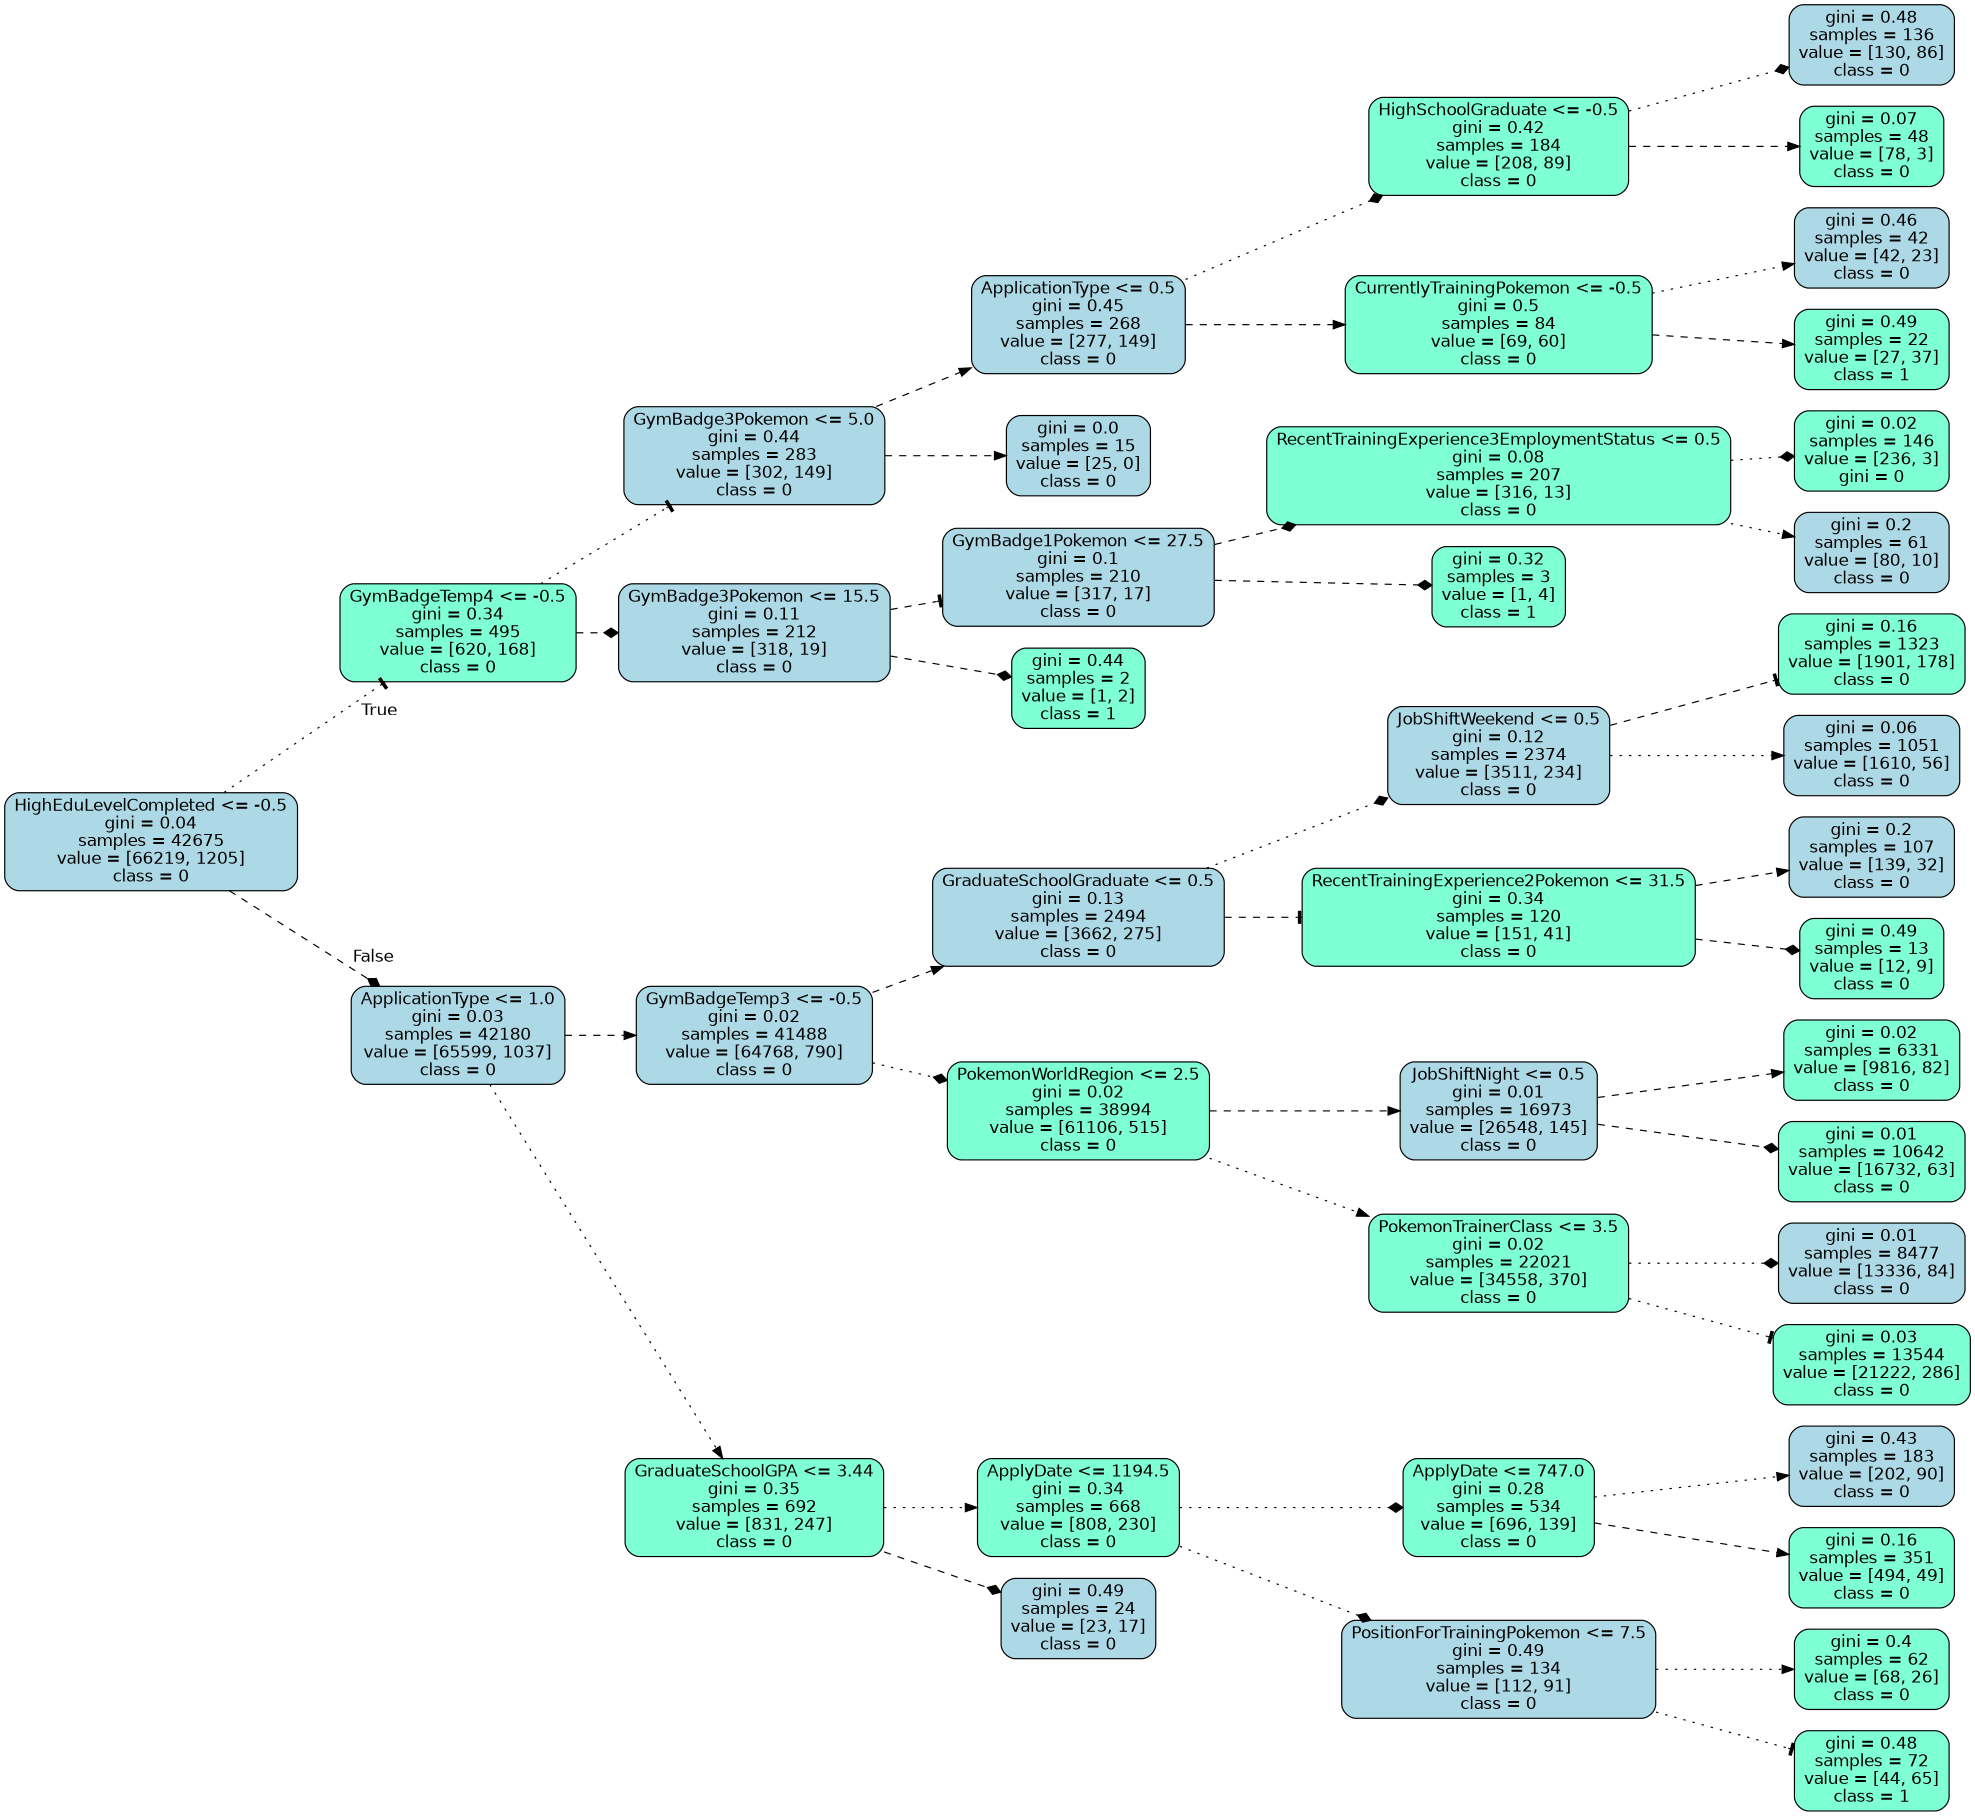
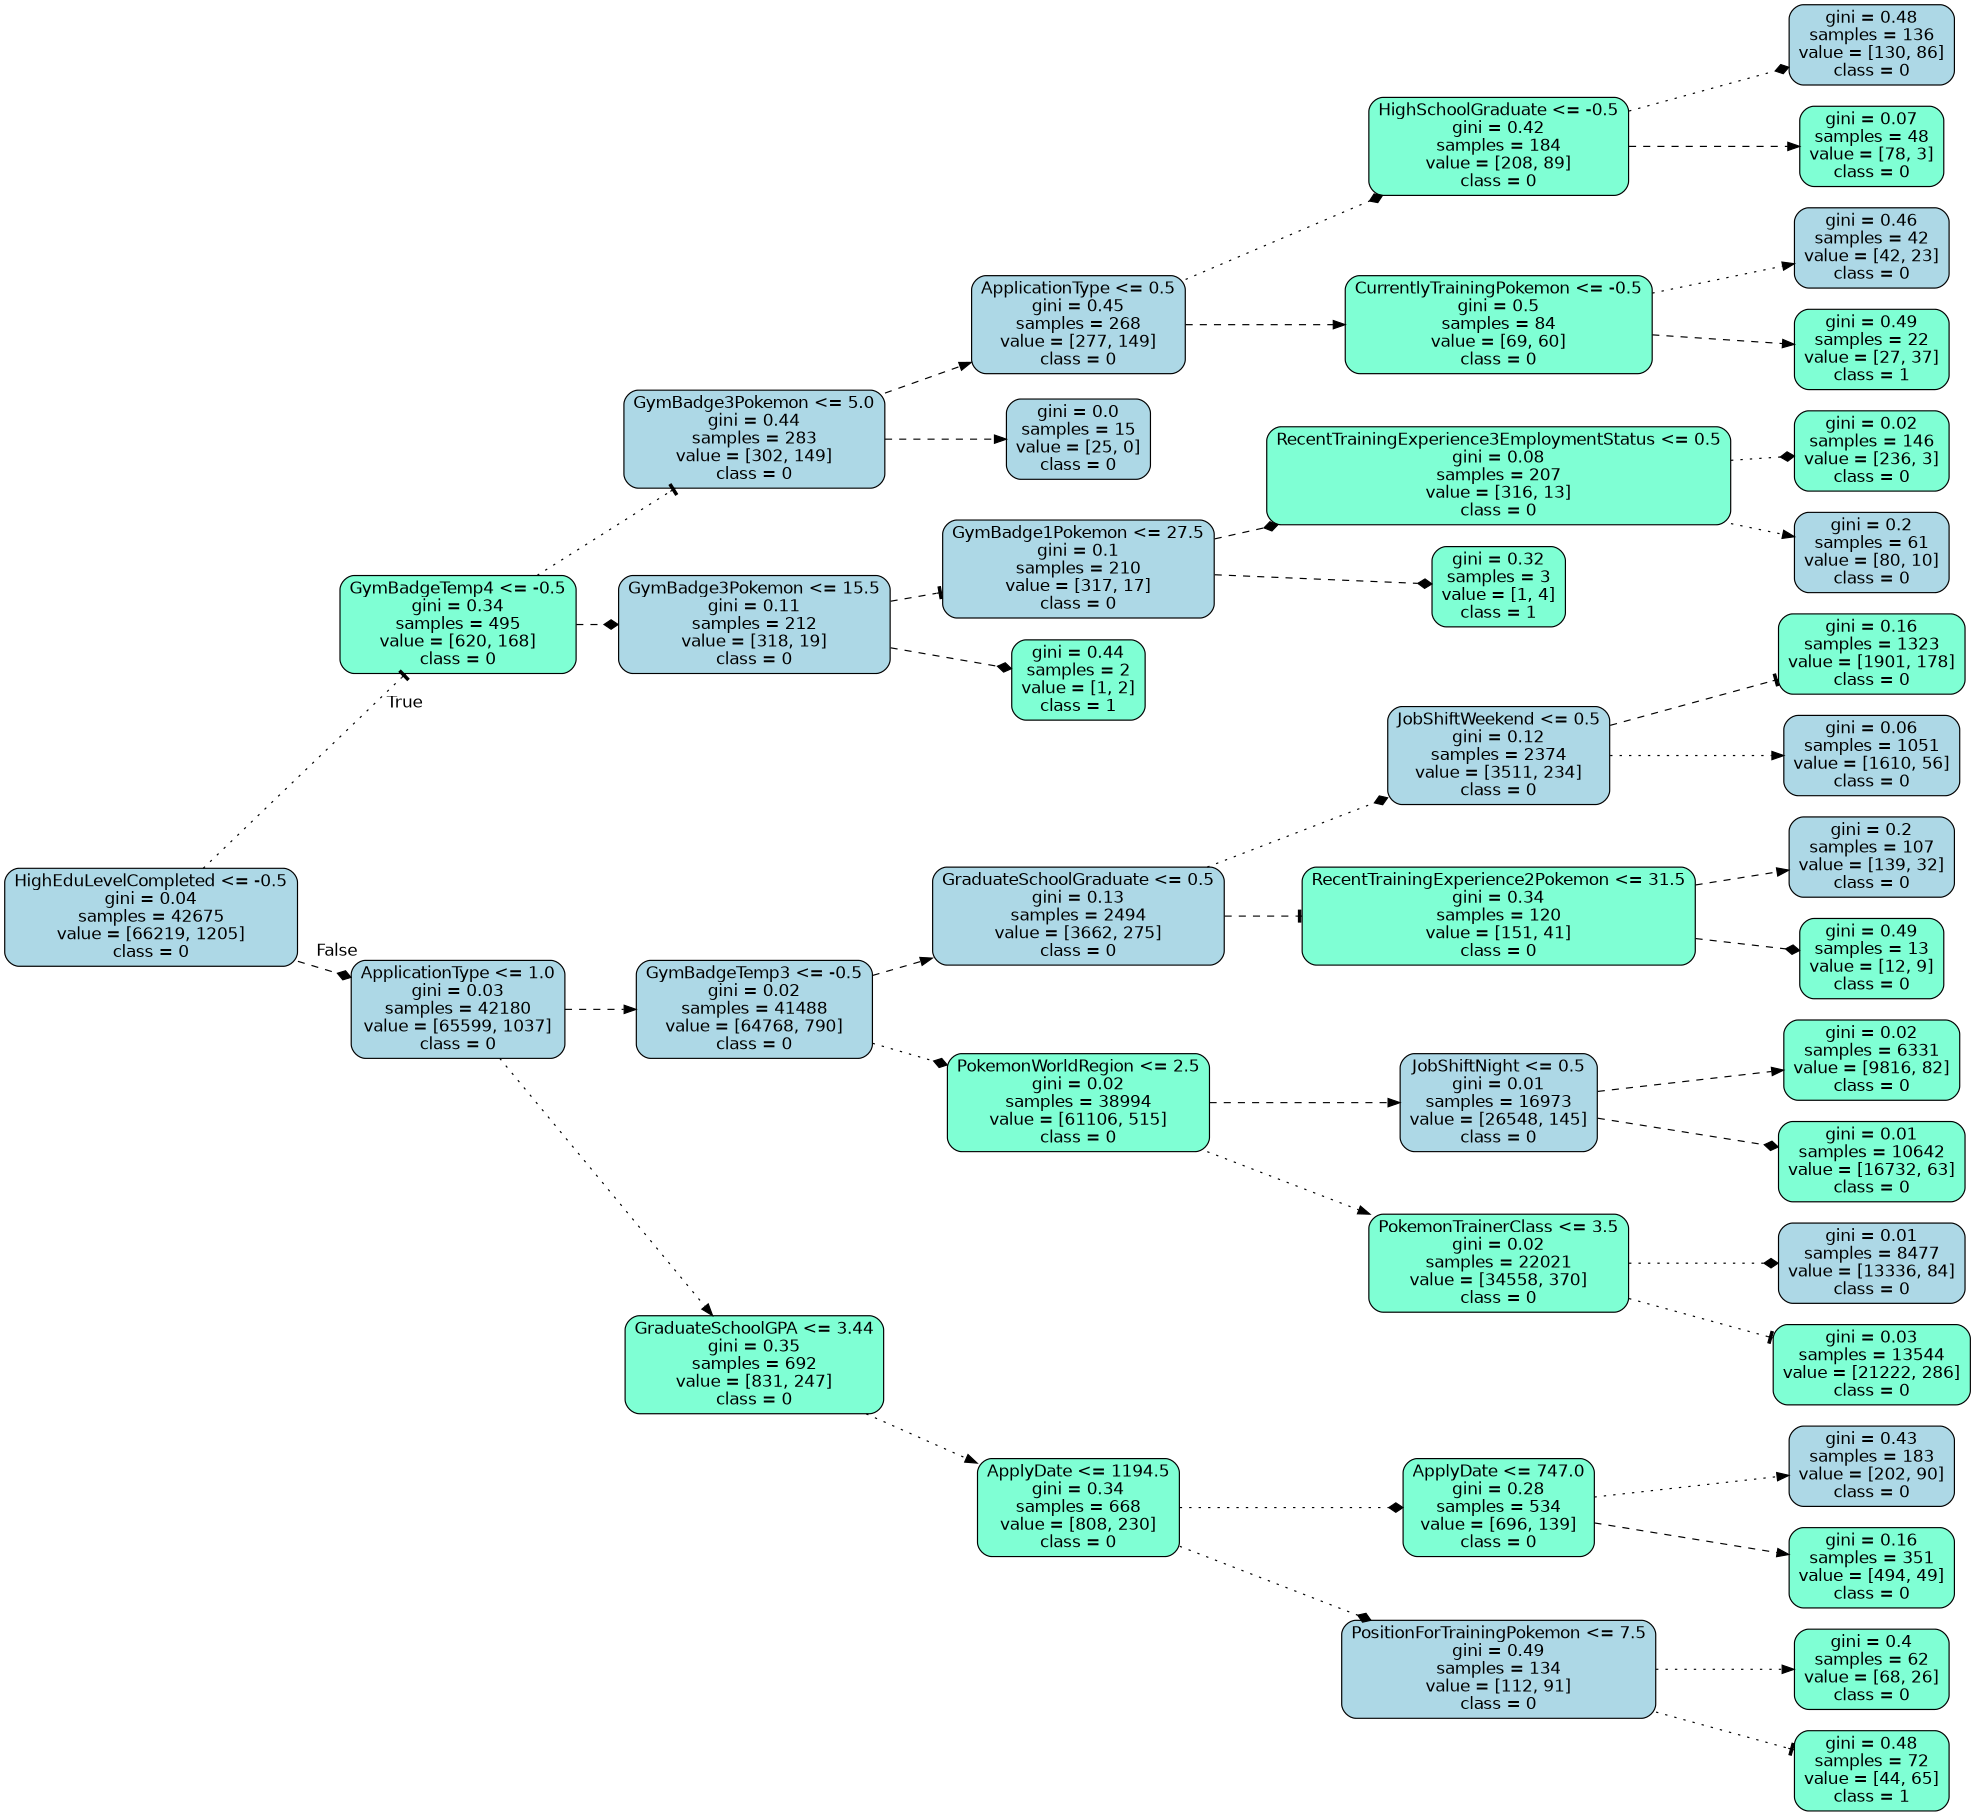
(1872, 451) -> (1872, 451)
(1078, 1619) -> none
